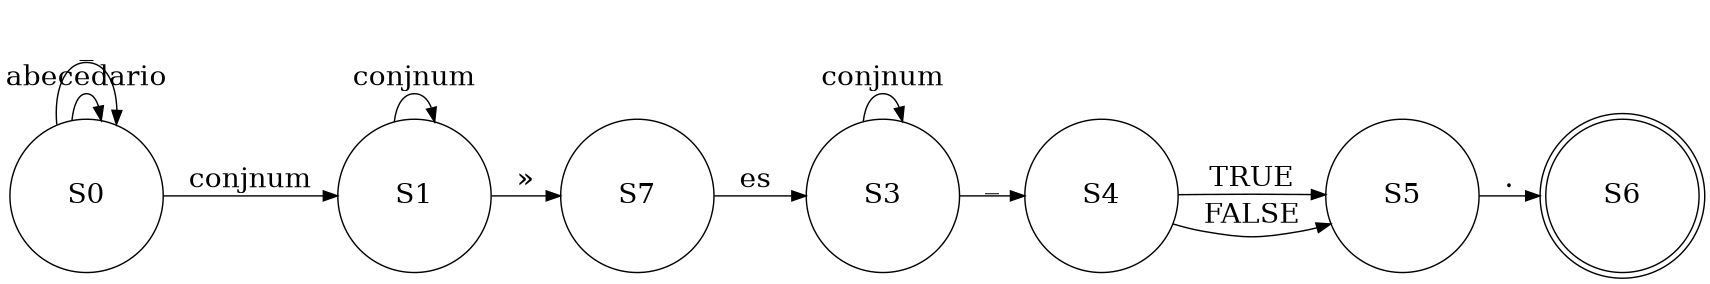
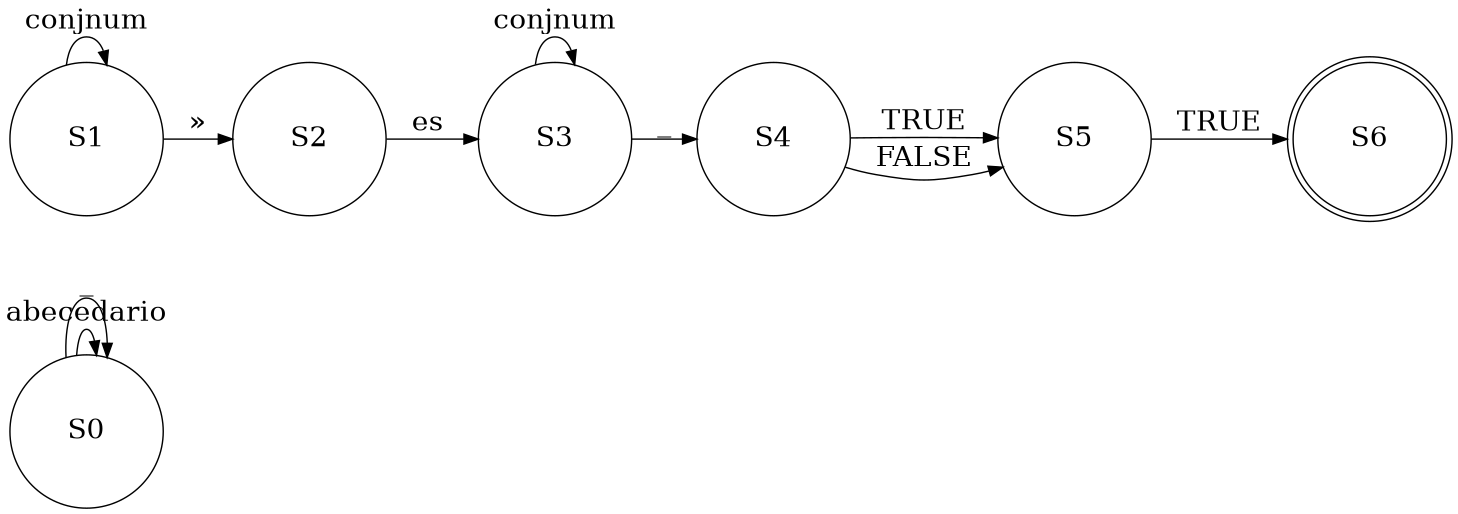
(1510, 180) -> (1219, 123)
(243, 196) -> none
(637, 196) -> (309, 139)
